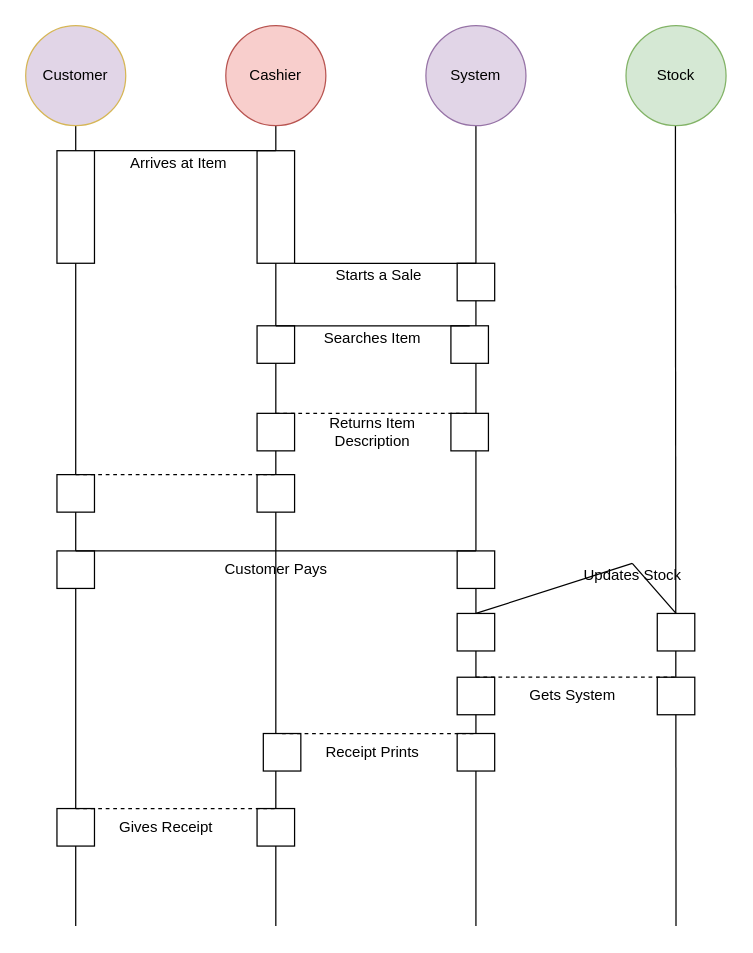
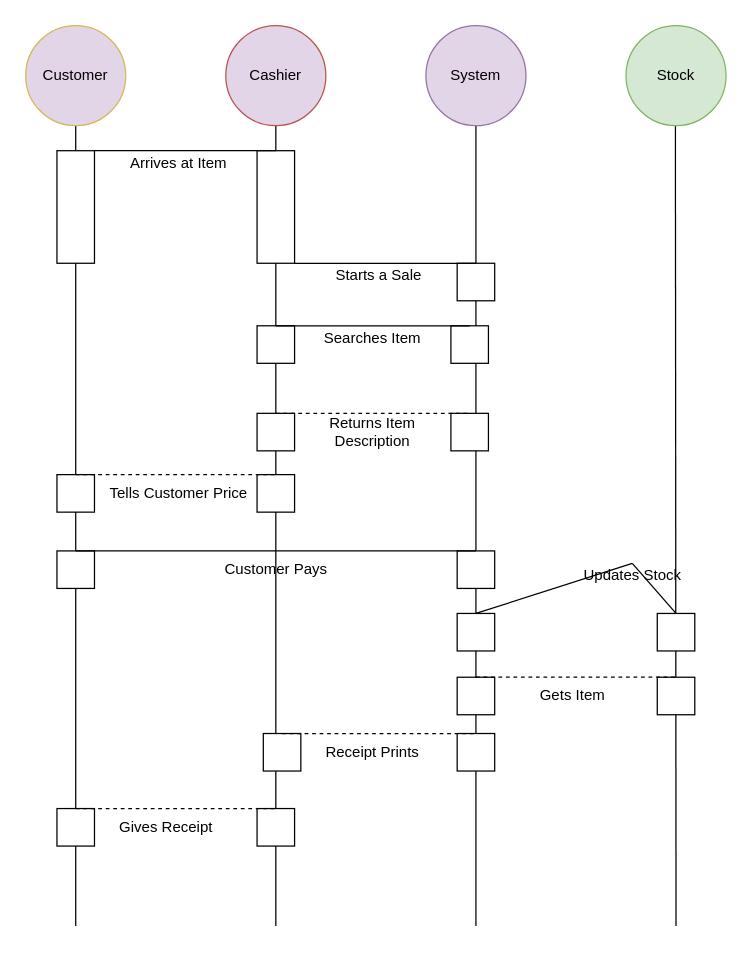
(276, 76) -> (276, 76)
none -> (179, 493)
(573, 696) -> (573, 696)
